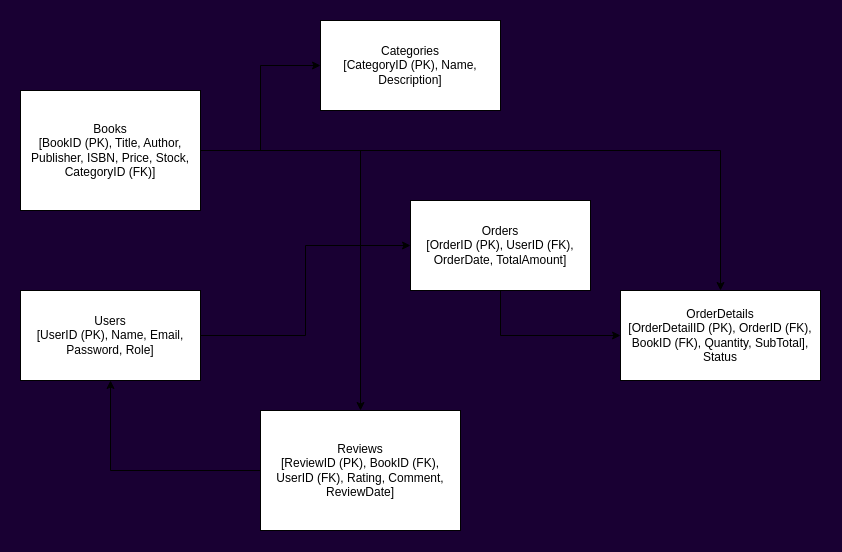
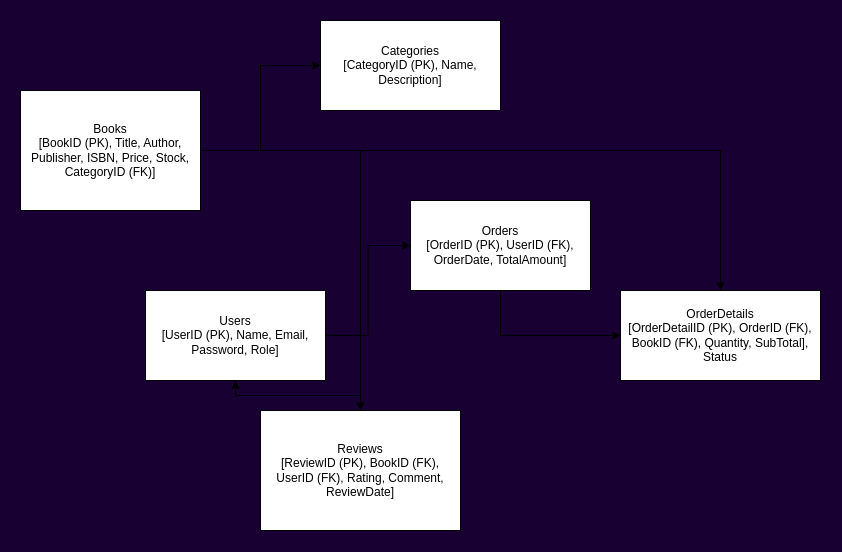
(111, 336) -> (236, 336)
